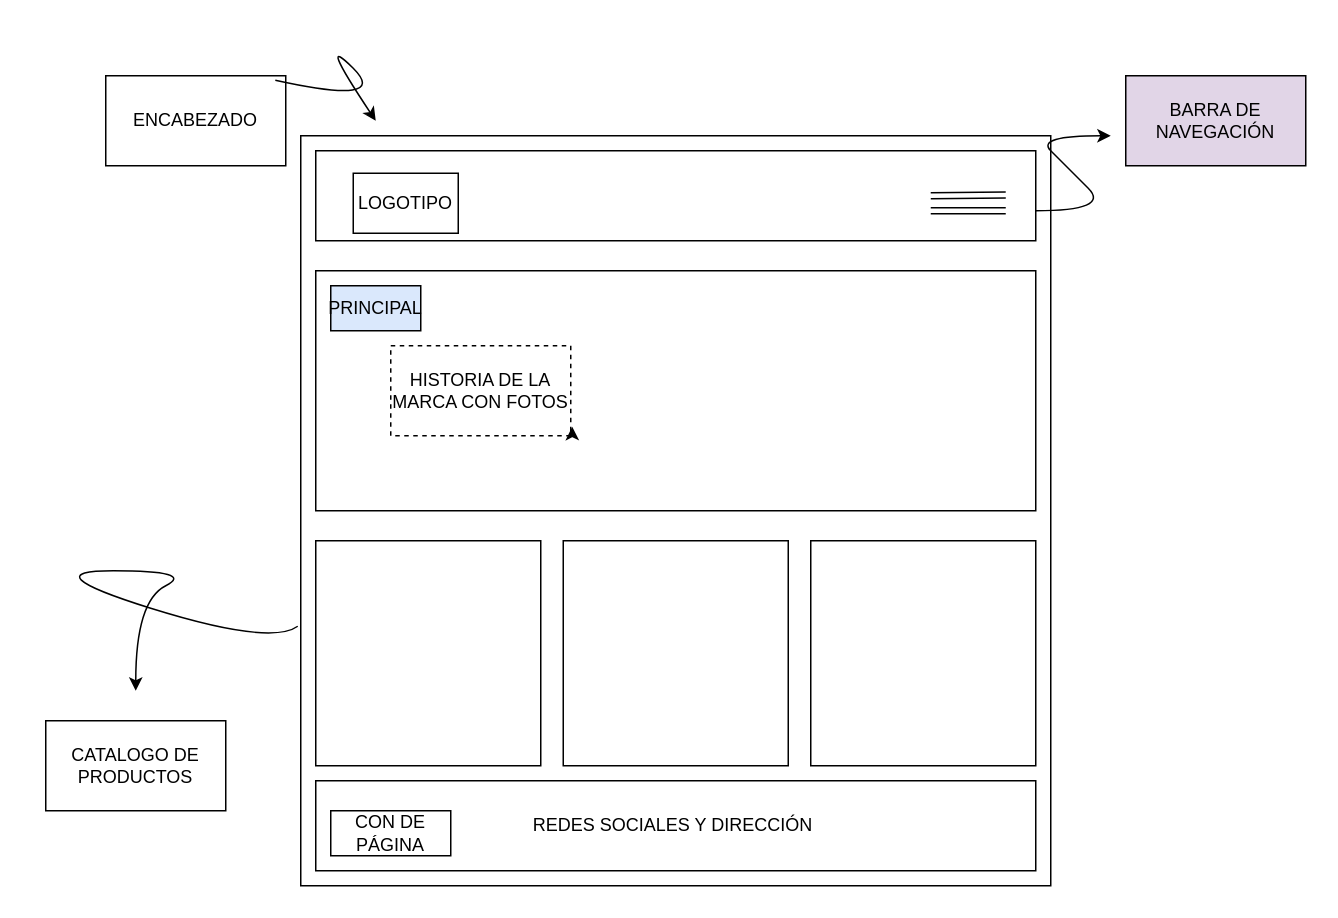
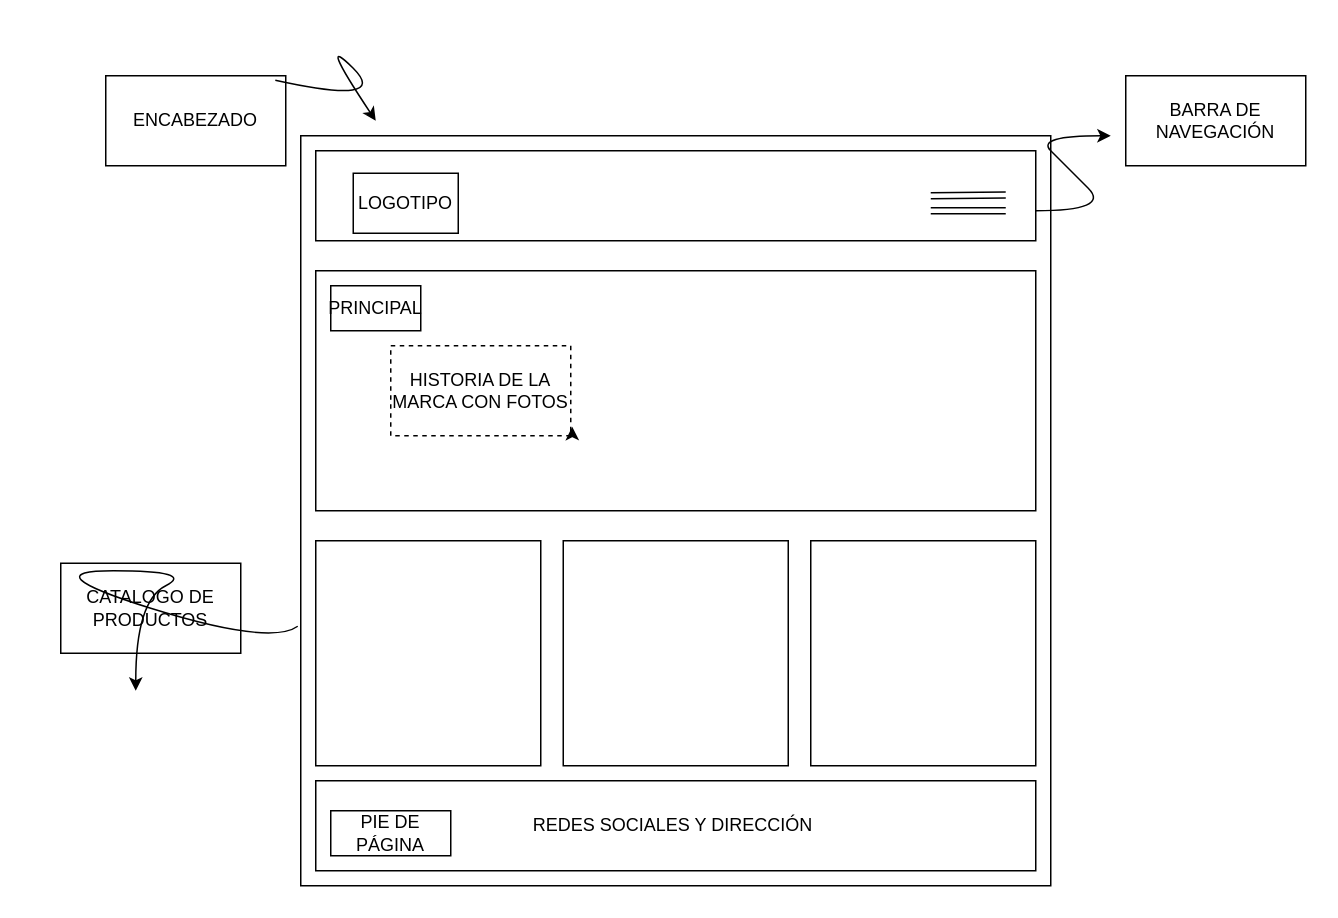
(1216, 121) -> (1216, 121)
(376, 308) -> (376, 308)
(136, 766) -> (151, 608)
(391, 833) -> (391, 833)
